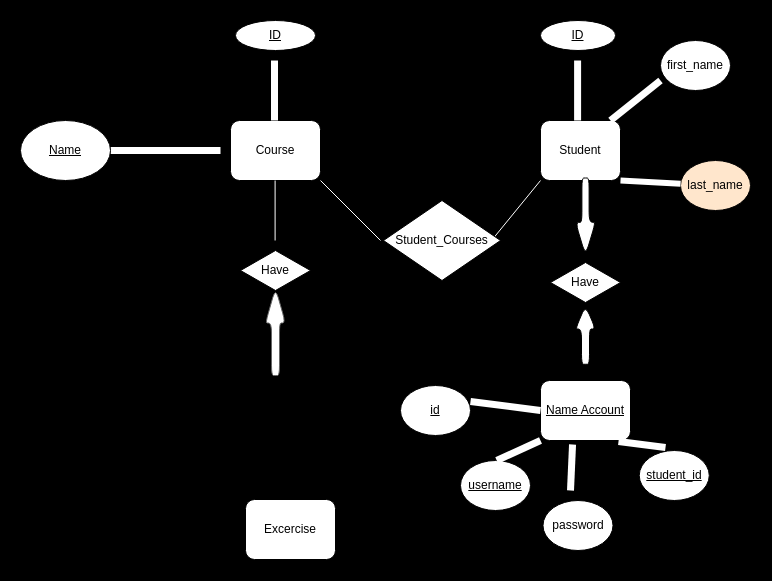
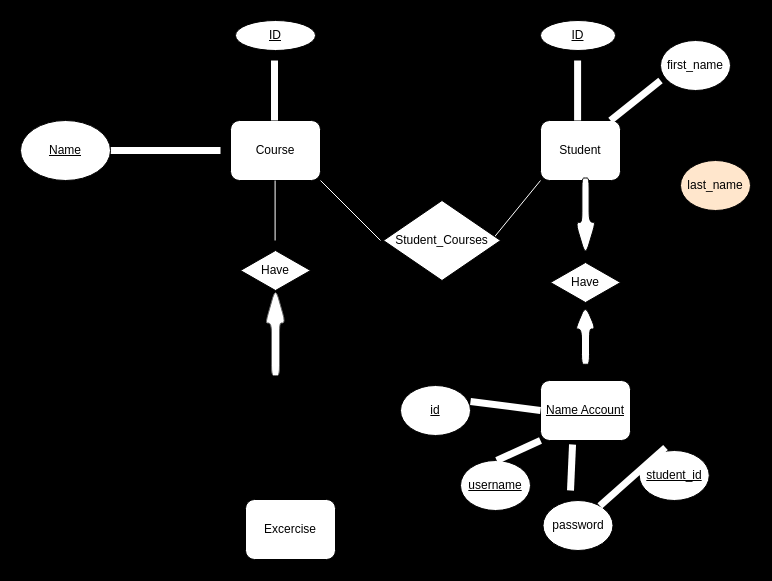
(651, 182) -> none
(643, 445) -> (622, 486)
